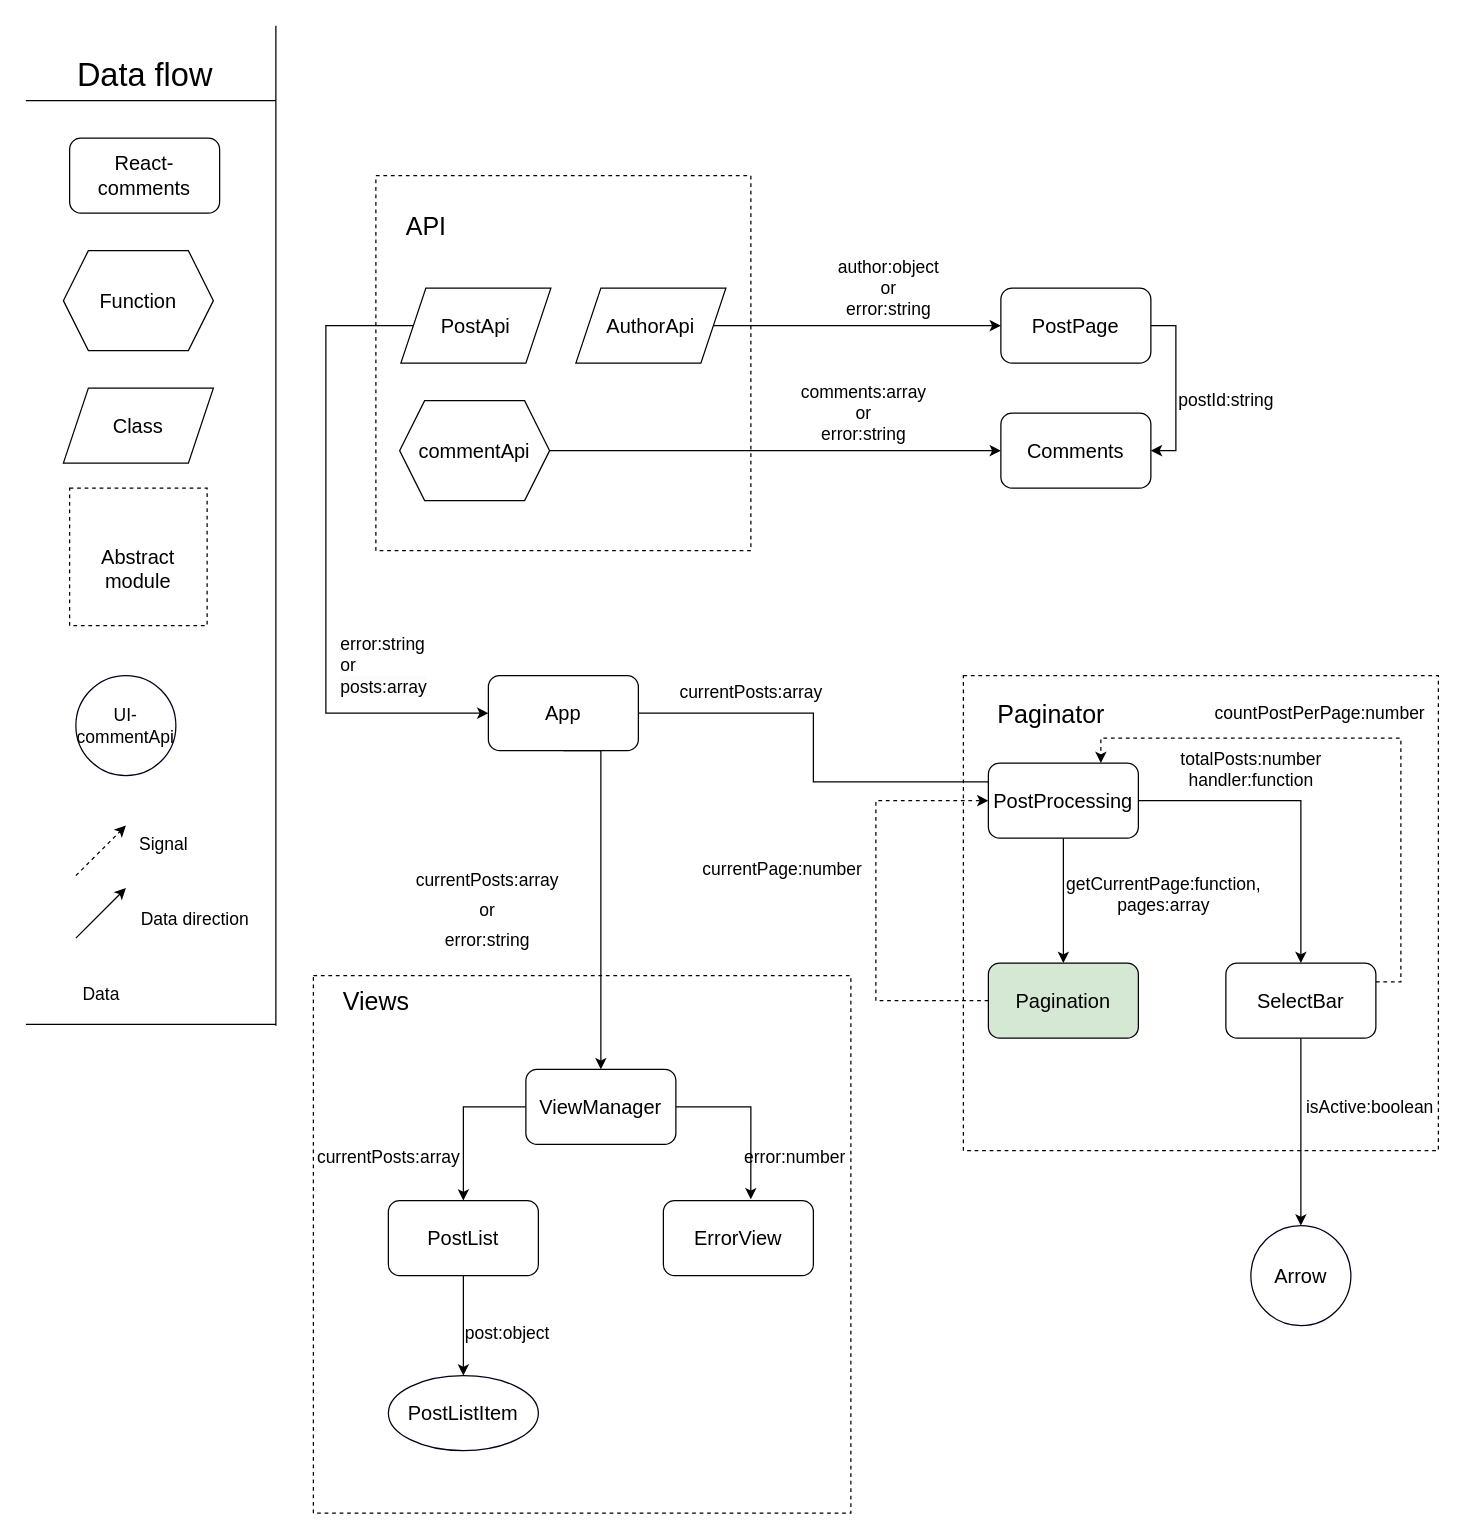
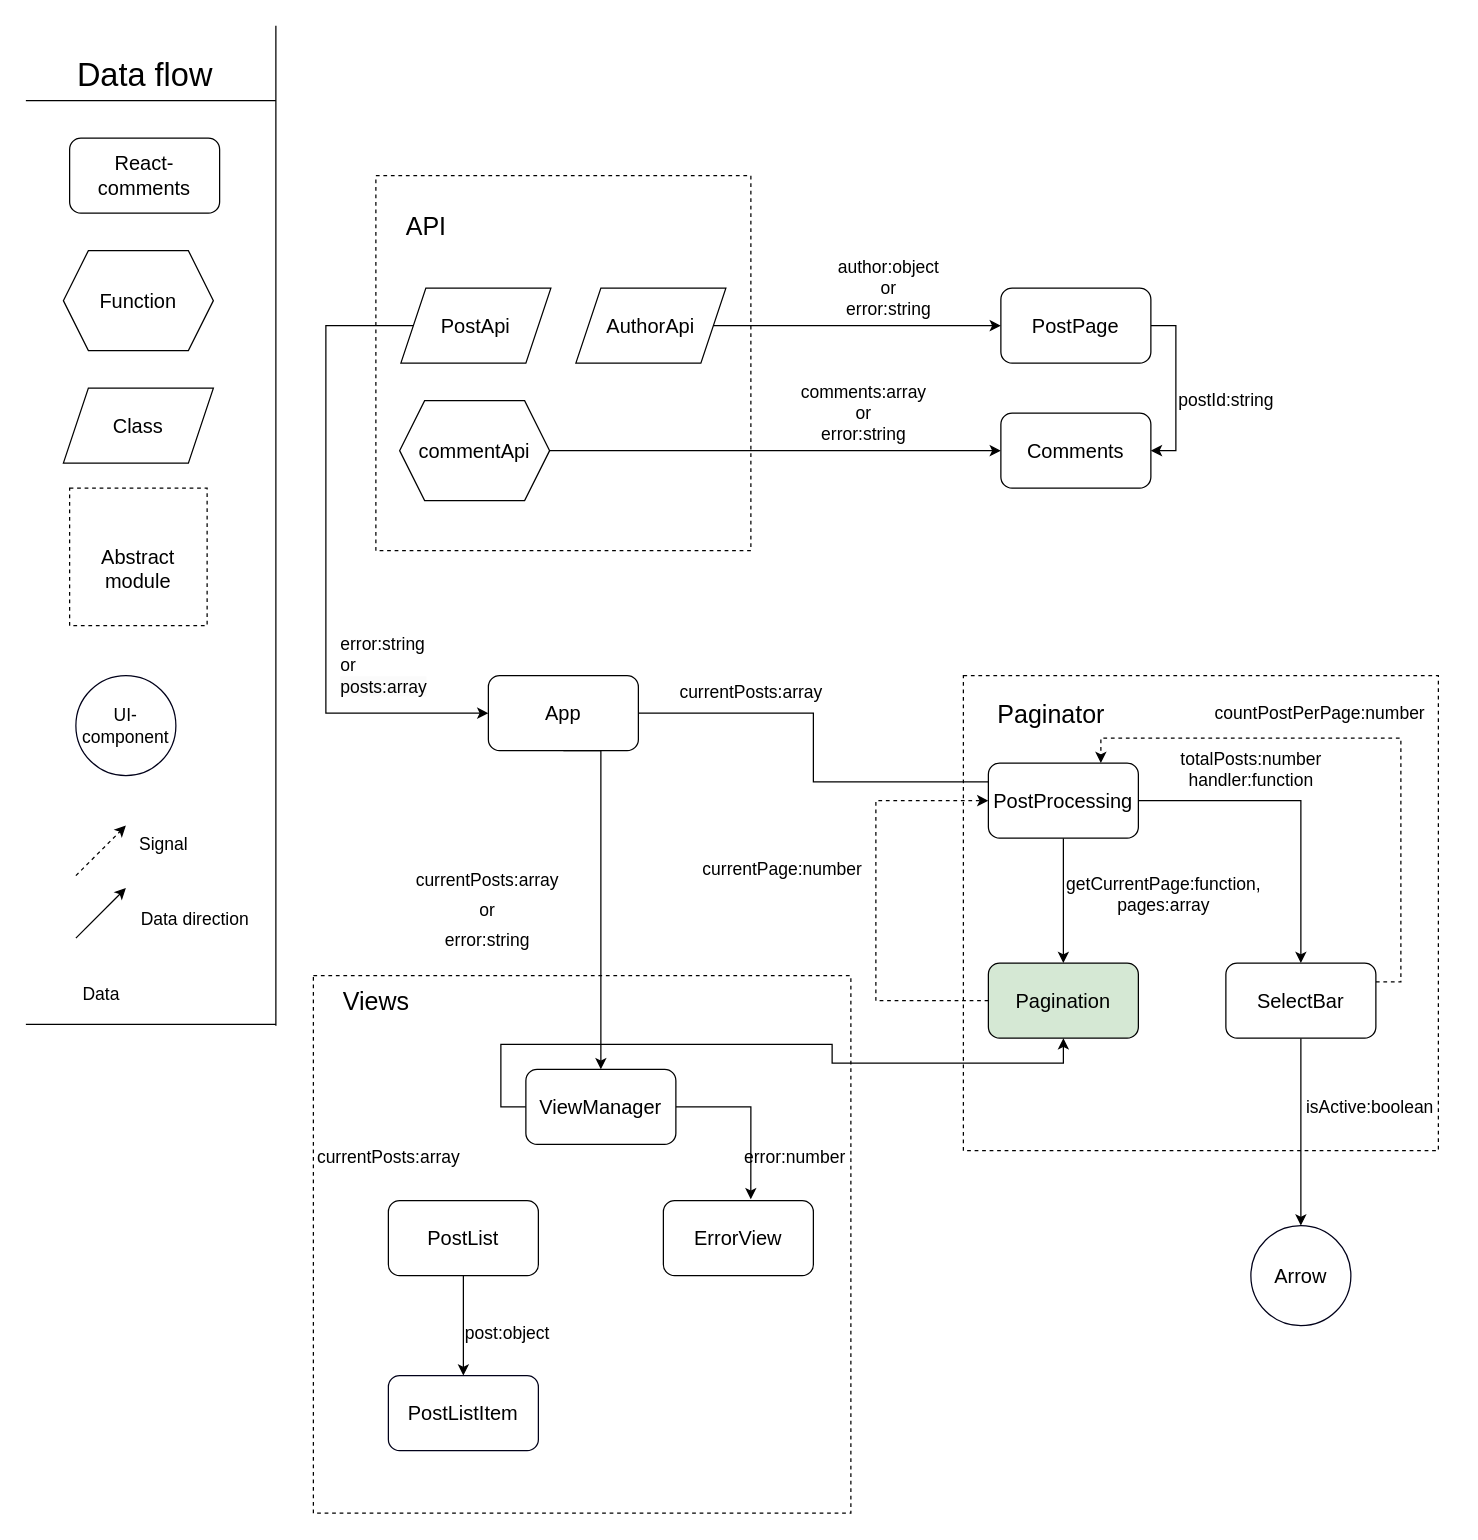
(126, 726) -> (126, 726)
(463, 1129) -> (767, 1044)
(463, 1413) -> (463, 1413)
